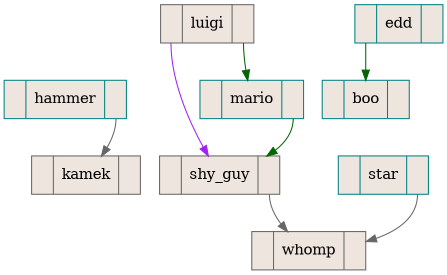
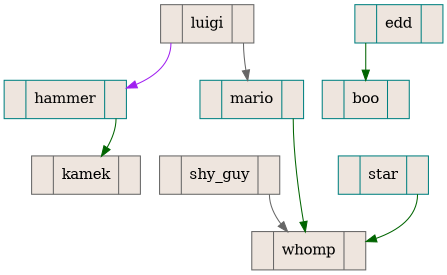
(244, 57) -> (244, 57)
(181, 97) -> (160, 69)
(113, 134) -> (113, 134)
(288, 136) -> (296, 170)
(404, 223) -> (404, 223)
